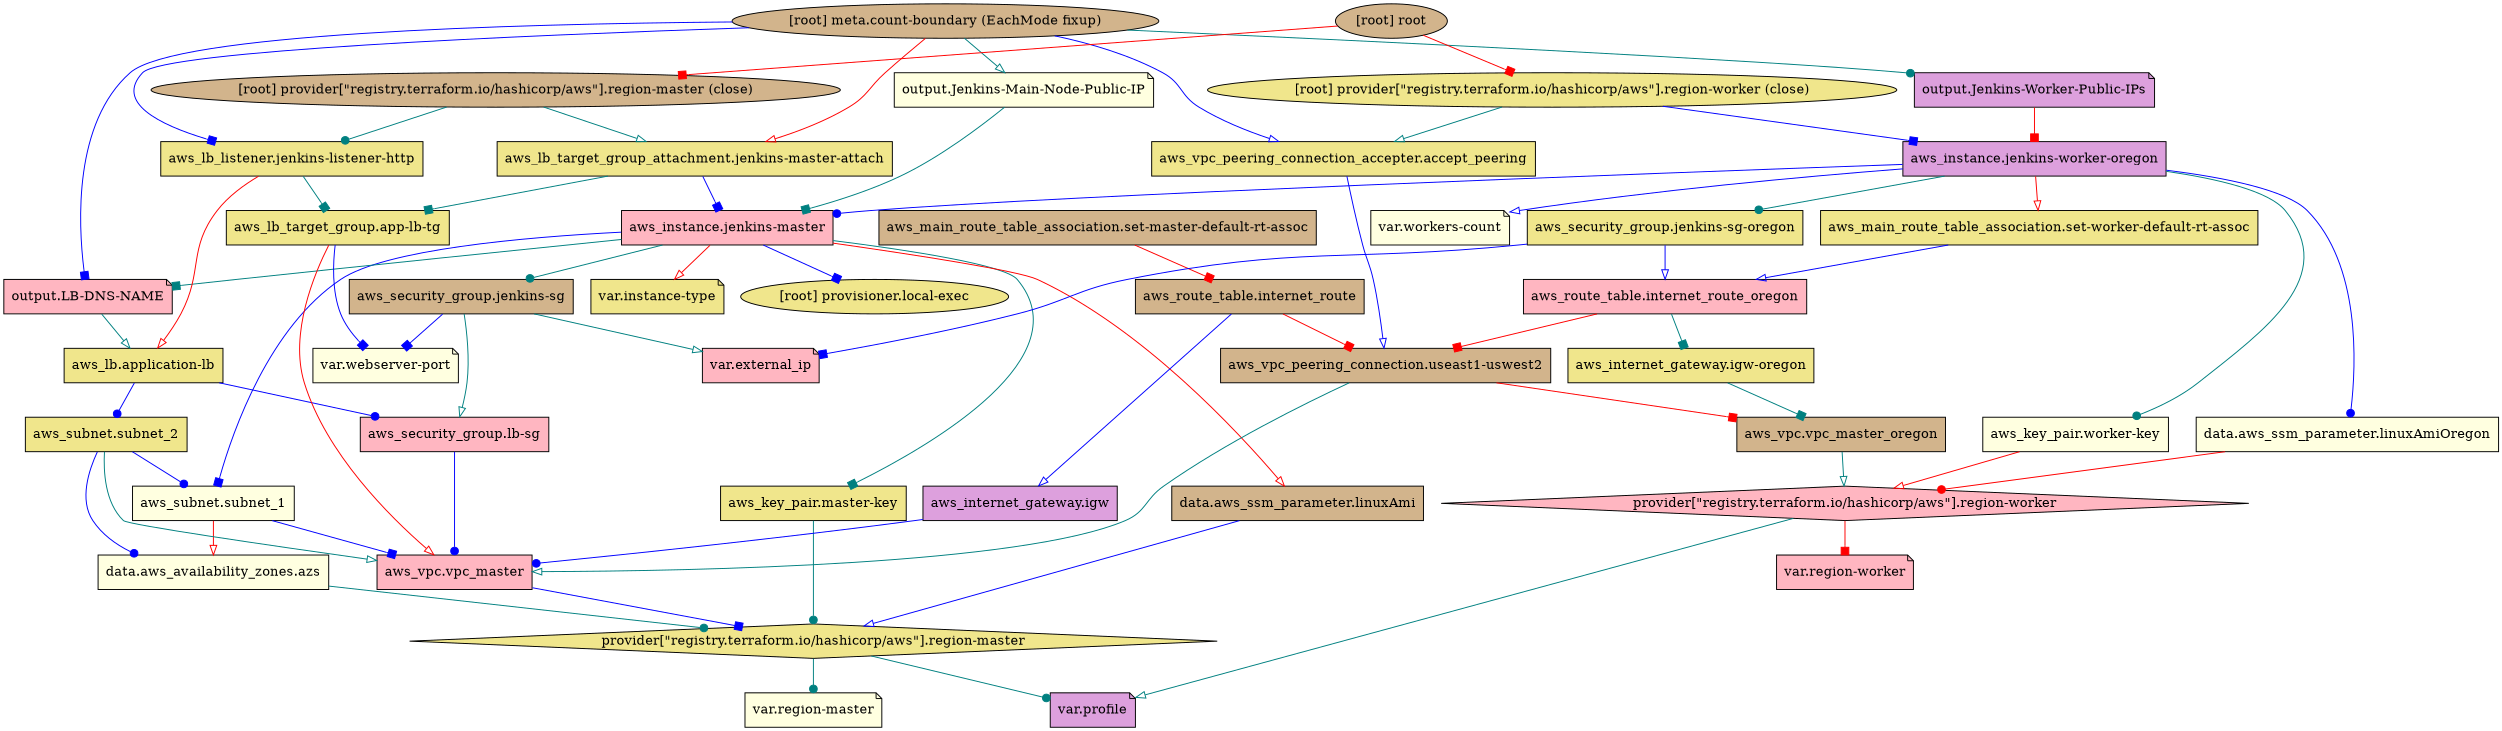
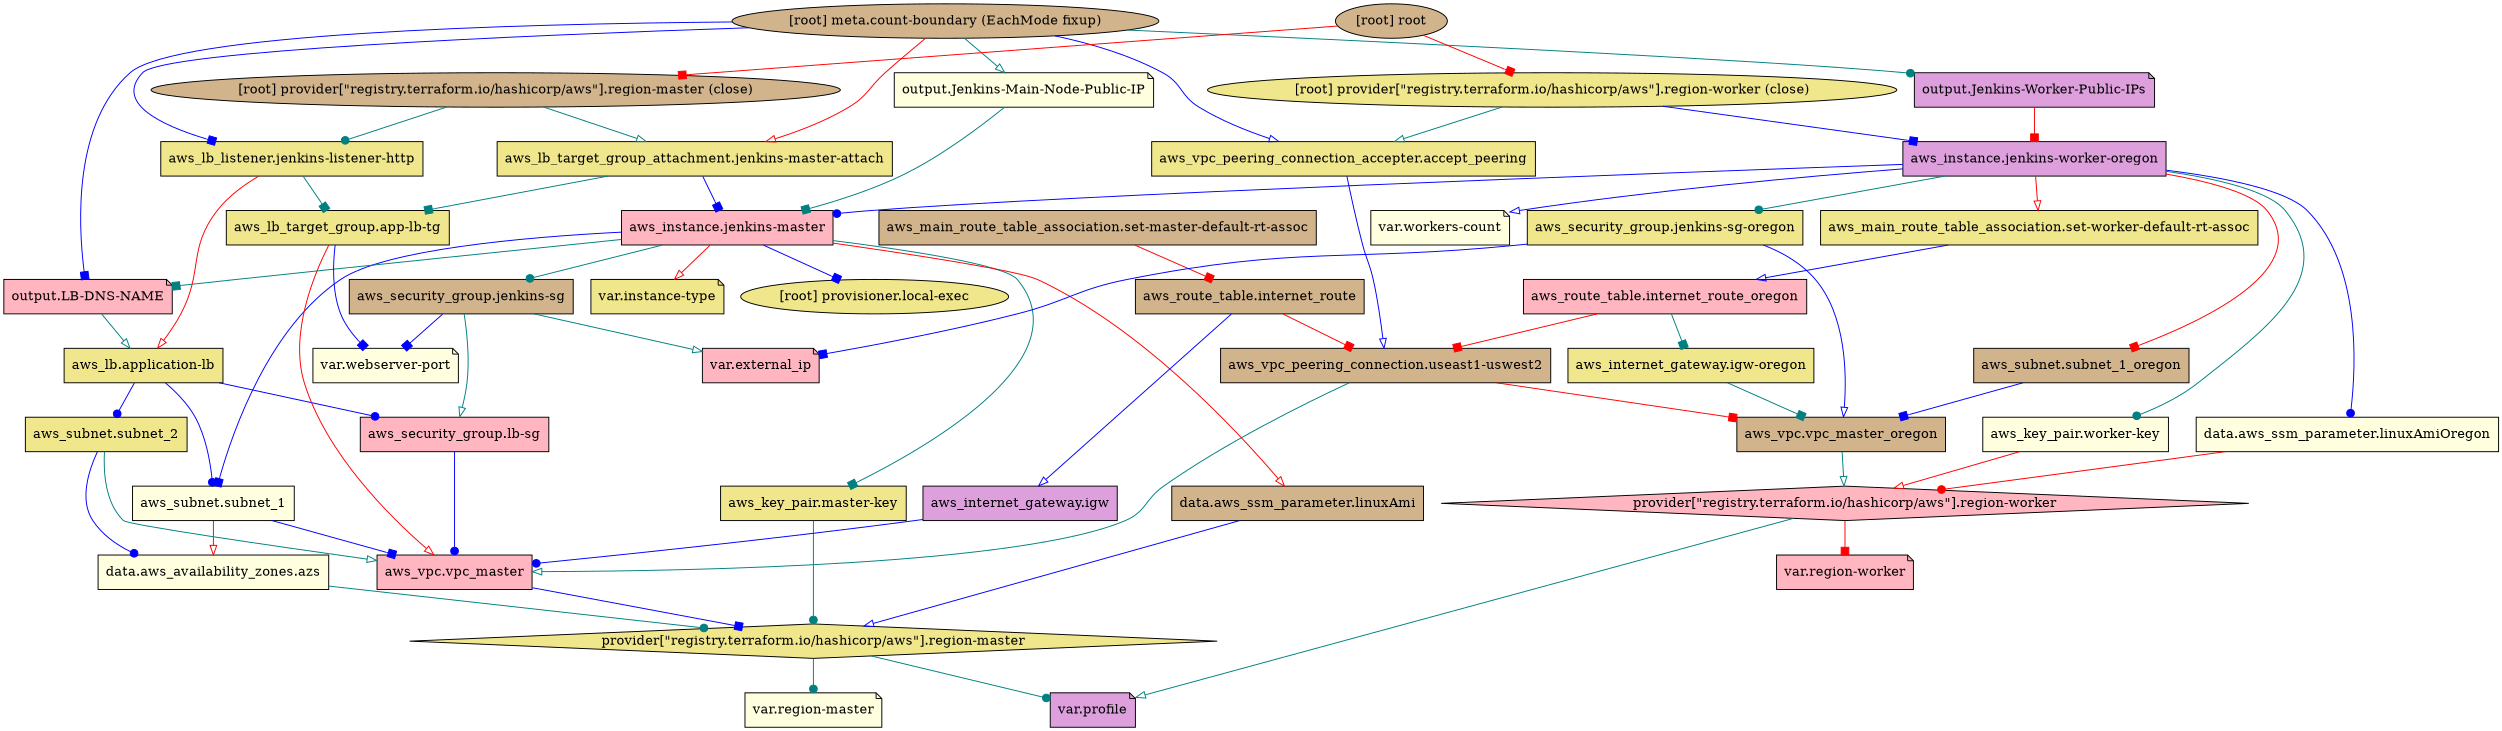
(1665, 258) -> (1833, 310)
none -> (2081, 366)
(156, 467) -> (199, 425)
